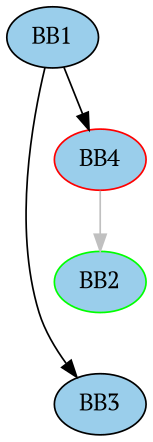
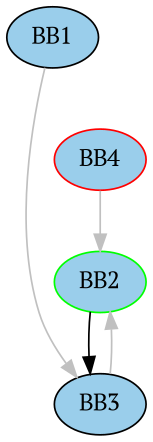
(73, 91) -> none
(26, 219) -> (26, 219)
none -> (89, 334)
none -> (112, 352)
